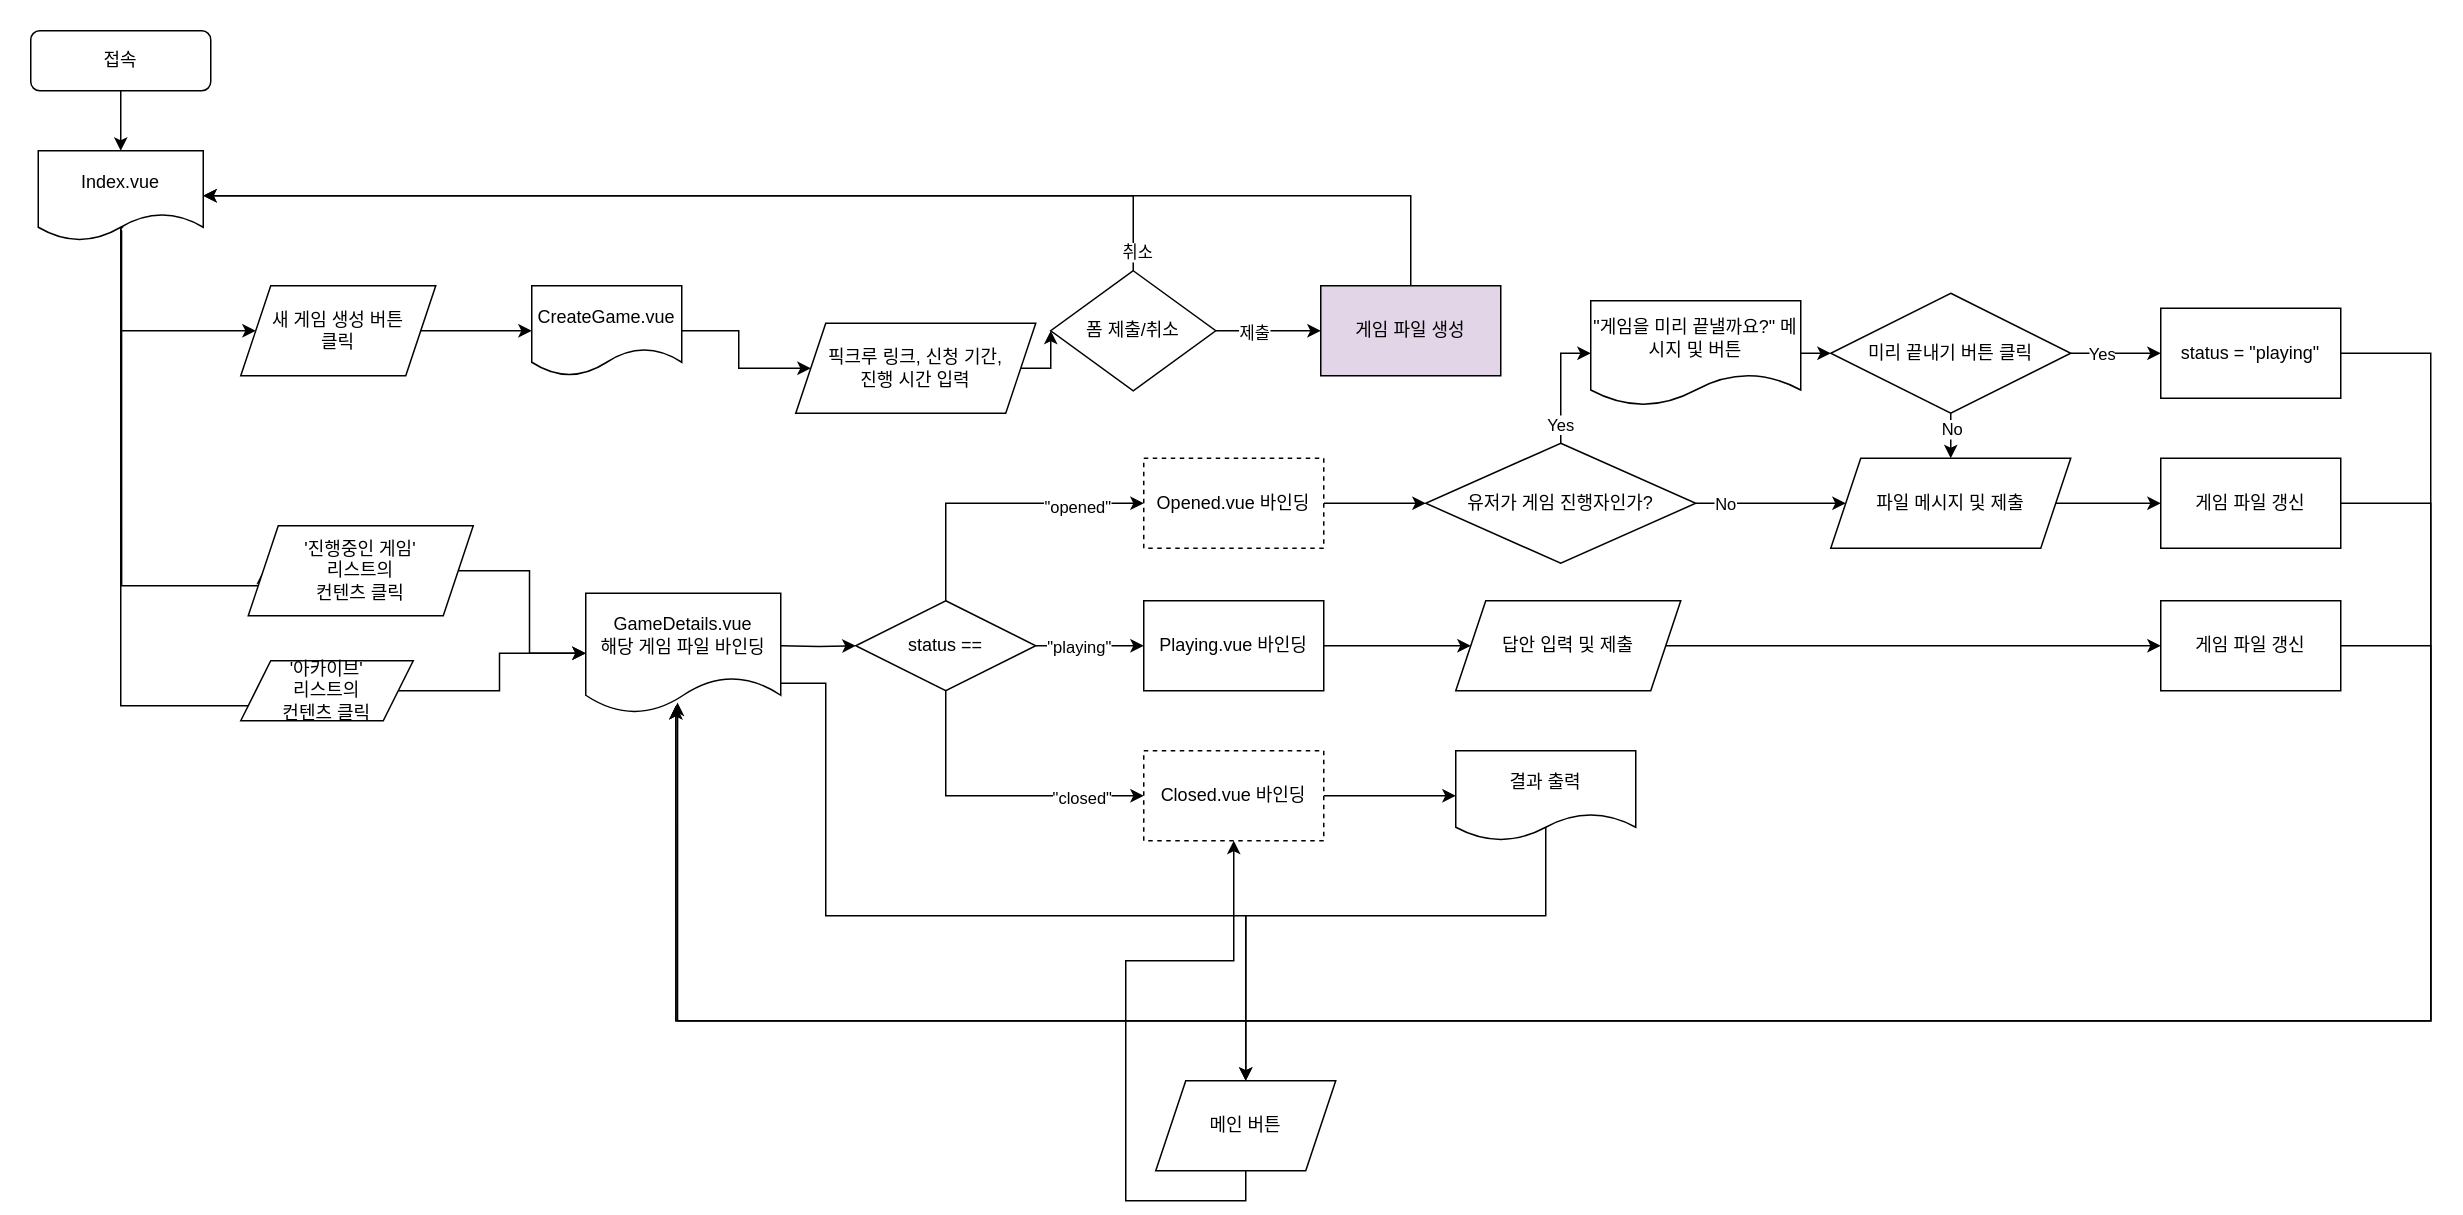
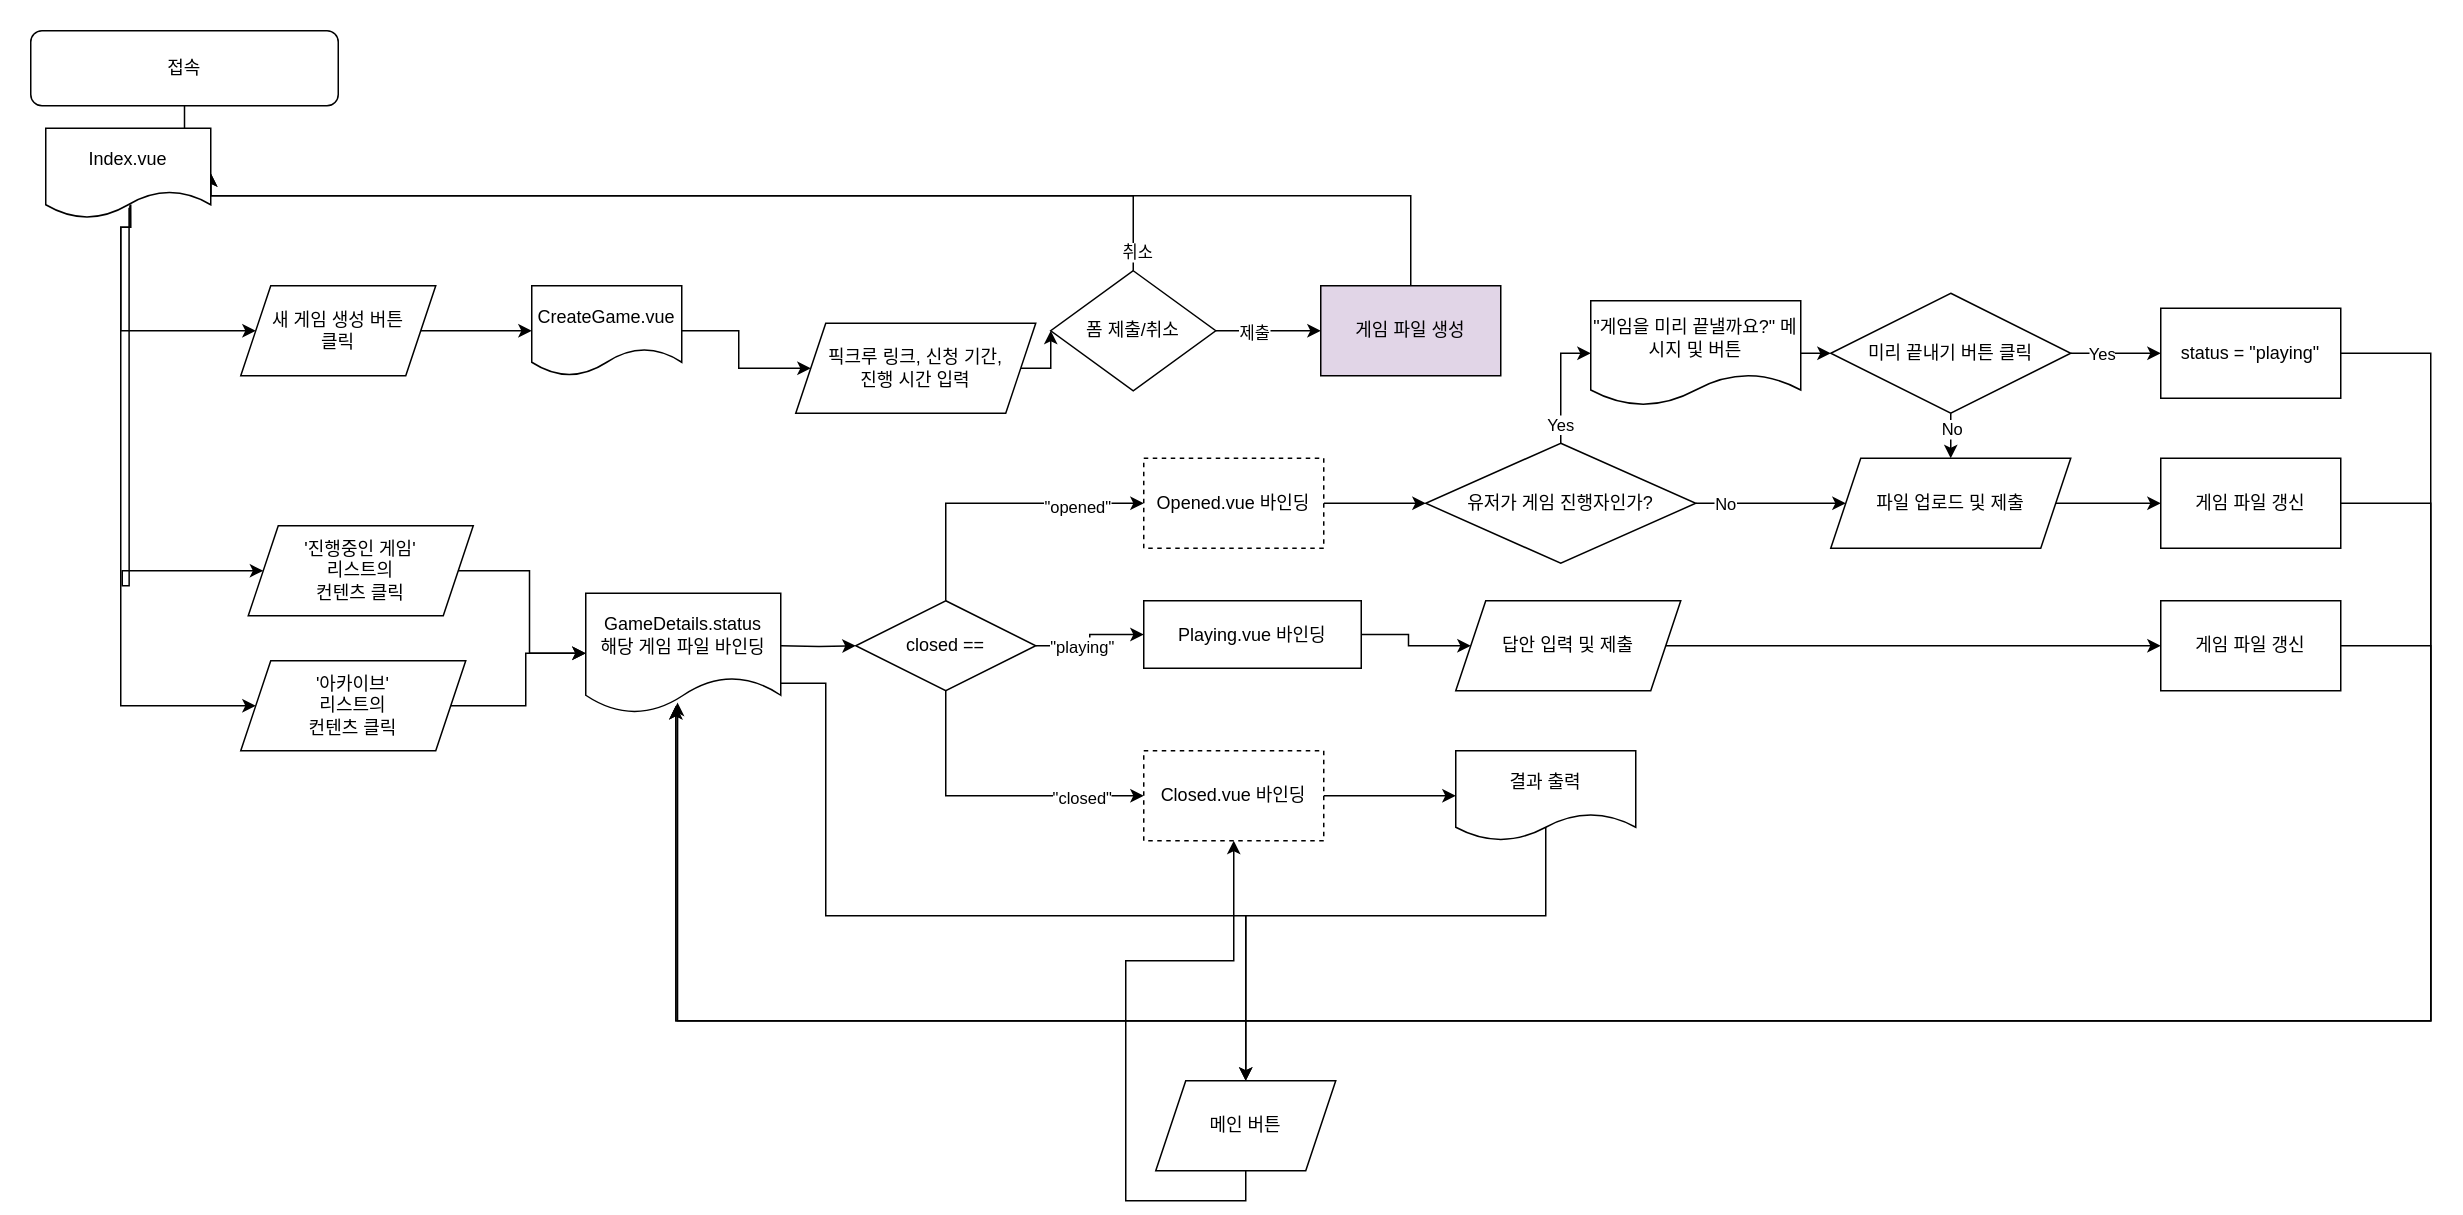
(121, 61) -> (185, 68)
(121, 196) -> (128, 173)
(1951, 503) -> (1951, 503)
(683, 635) -> (683, 635)
(946, 646) -> (946, 646)
(1234, 646) -> (1253, 635)
(327, 691) -> (353, 706)
